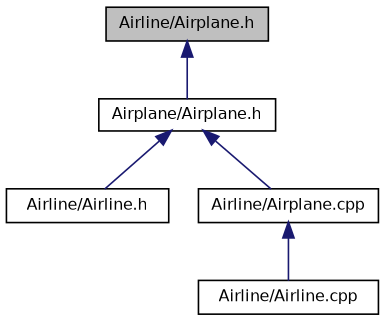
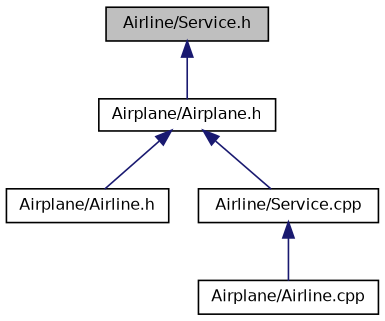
(187, 24) -> (187, 24)
(88, 206) -> (88, 206)
(288, 206) -> (288, 206)
(288, 297) -> (288, 297)
